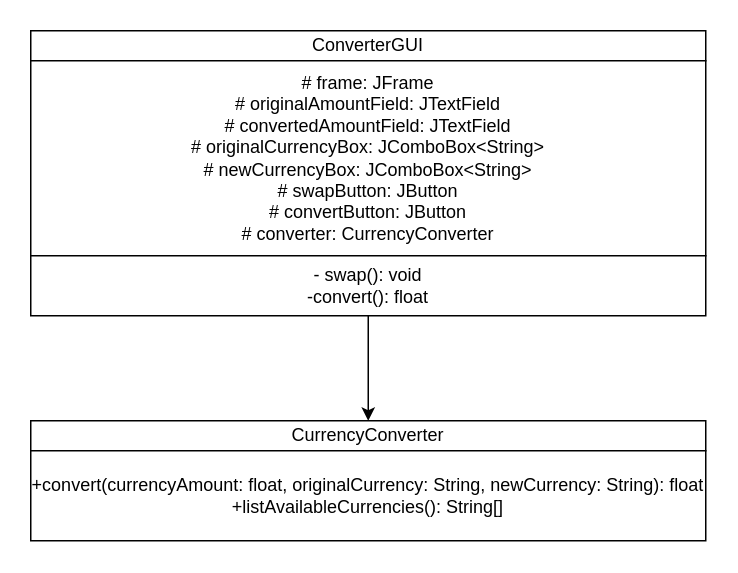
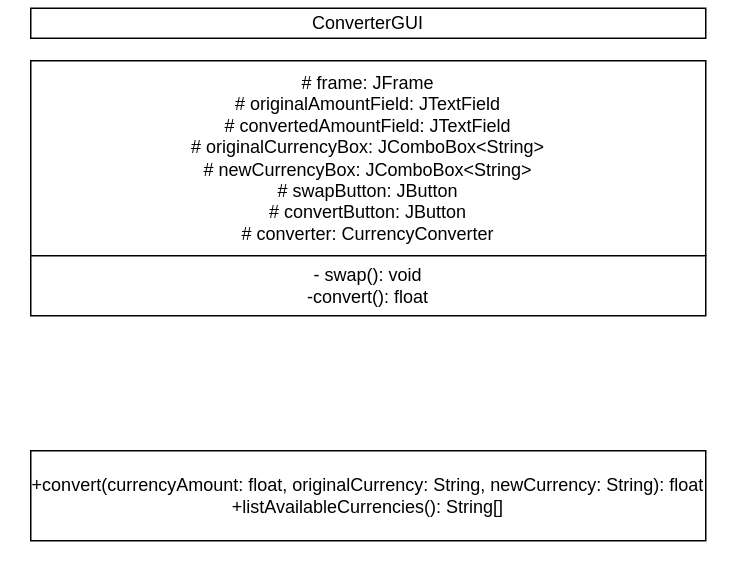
(368, 46) -> (368, 23)
(368, 363) -> none
(368, 436) -> none
